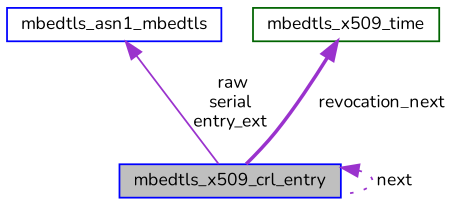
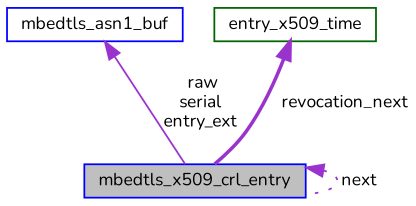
(114, 25) -> (95, 25)
(346, 25) -> (295, 25)
